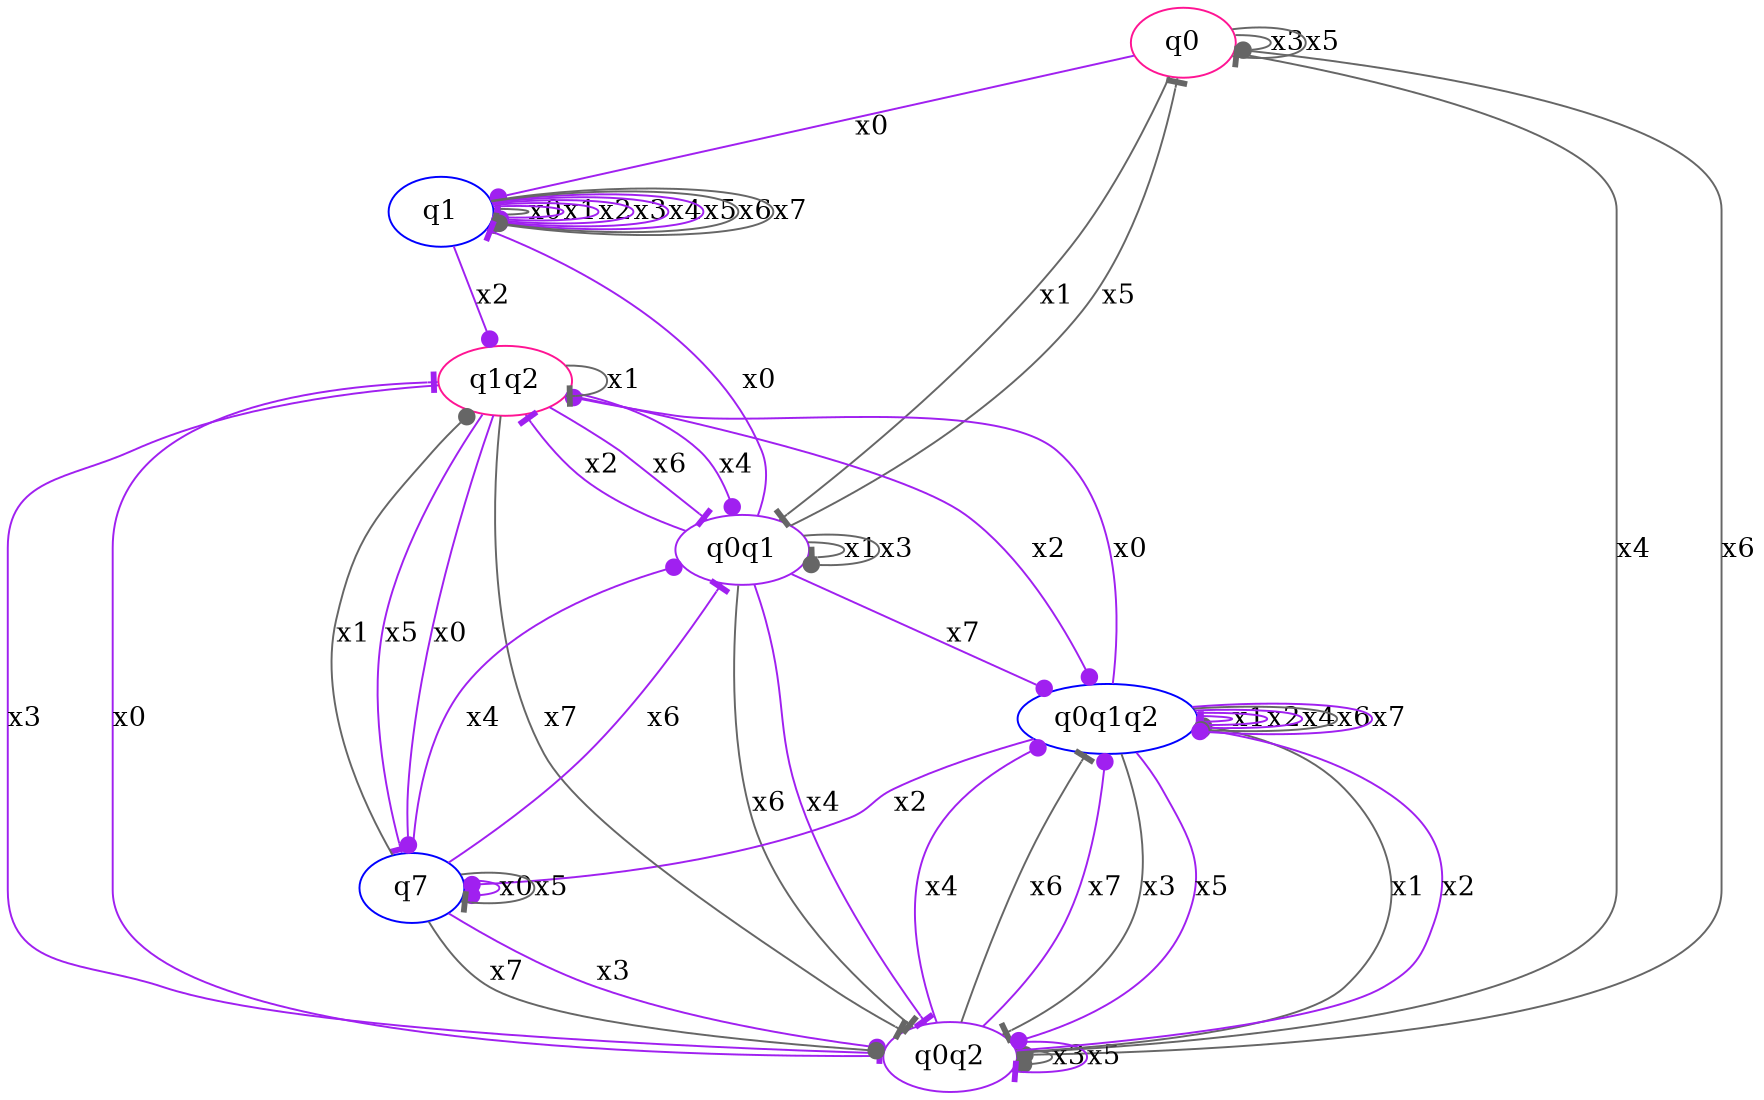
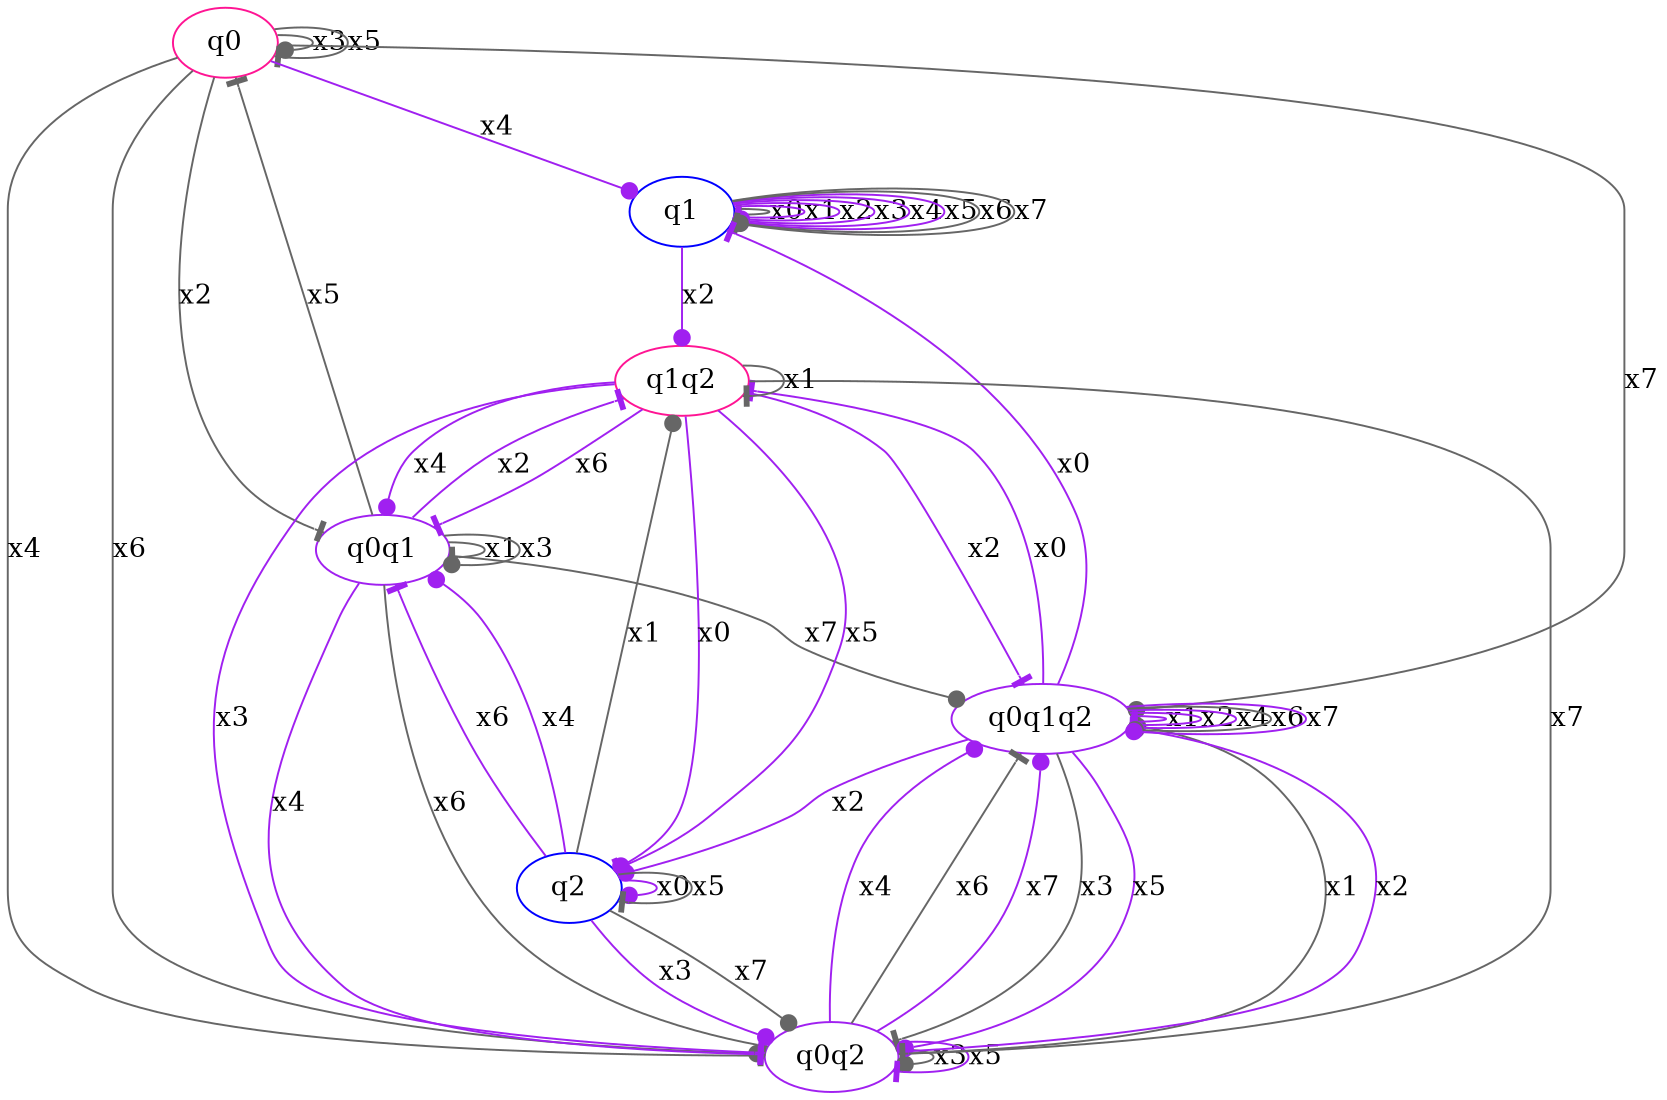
none -> (1396, 118)
(872, 127) -> (497, 127)
(1057, 296) -> (196, 296)
(676, 338) -> (998, 402)
(946, 420) -> (981, 460)
(865, 471) -> (916, 496)
(914, 629) -> (719, 605)
(1108, 719) -> (1041, 719)
(412, 888) -> (569, 888)
(132, 930) -> none
